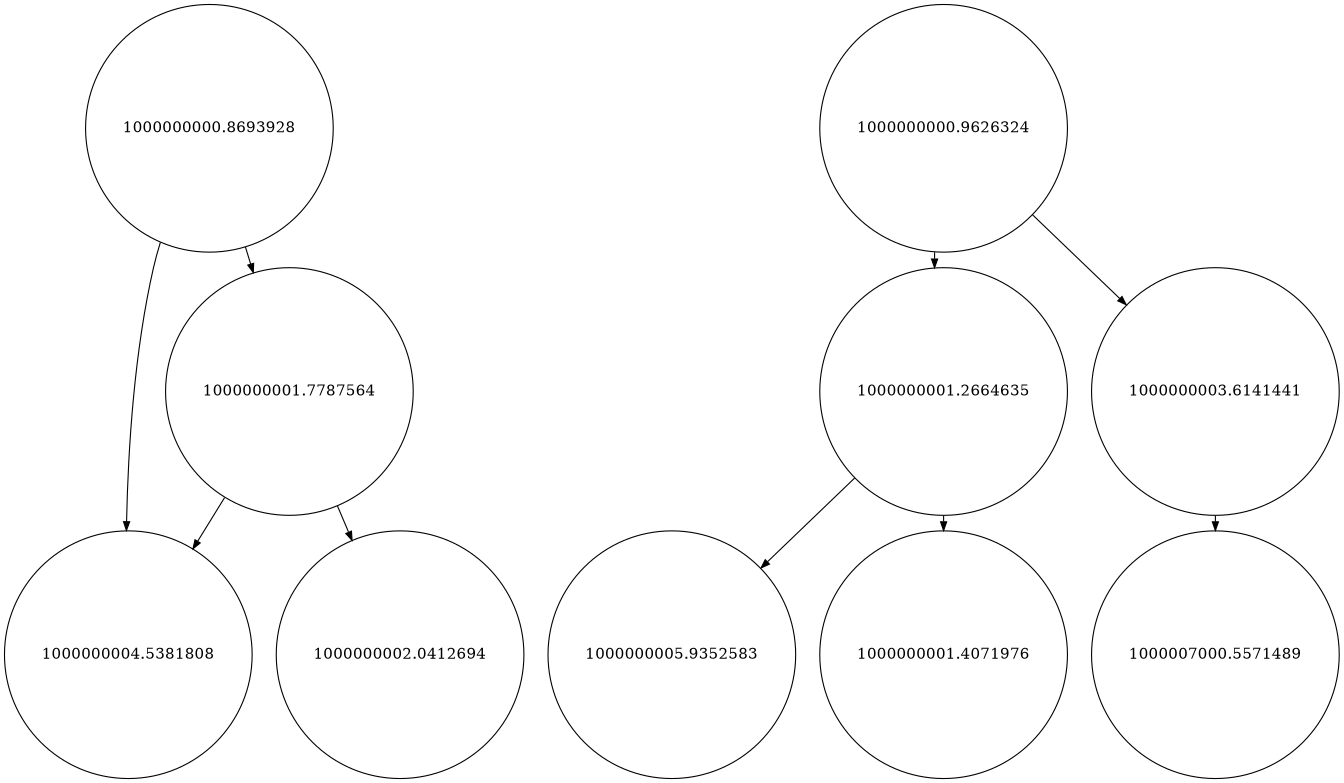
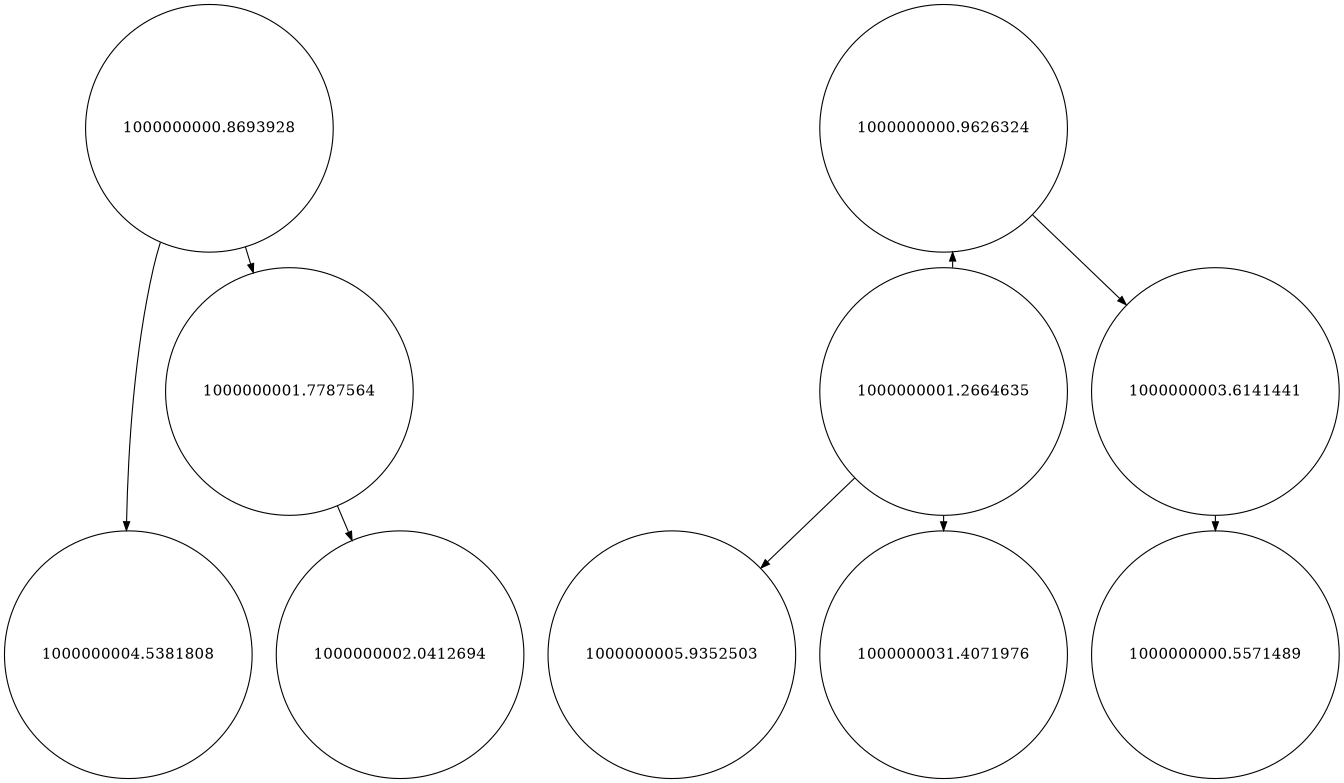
(935, 255) -> (953, 265)
(211, 519) -> none
(672, 655) -> (672, 655)
(944, 655) -> (944, 655)
(1215, 655) -> (1215, 655)
